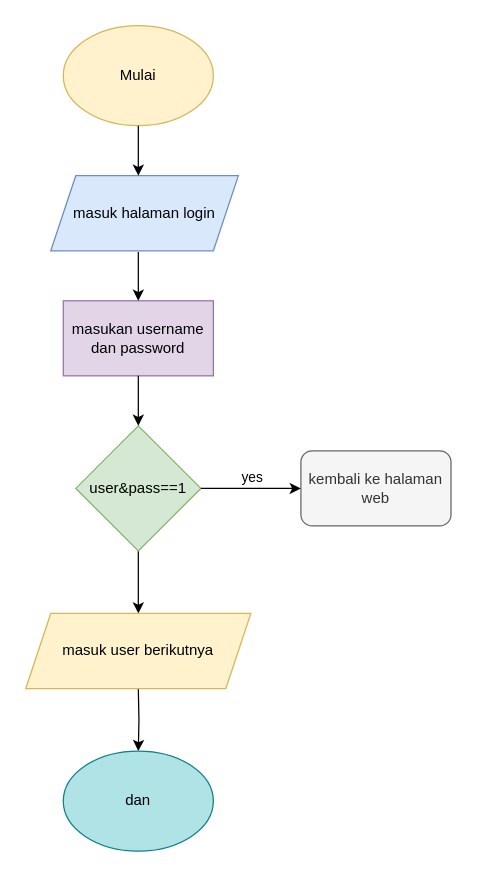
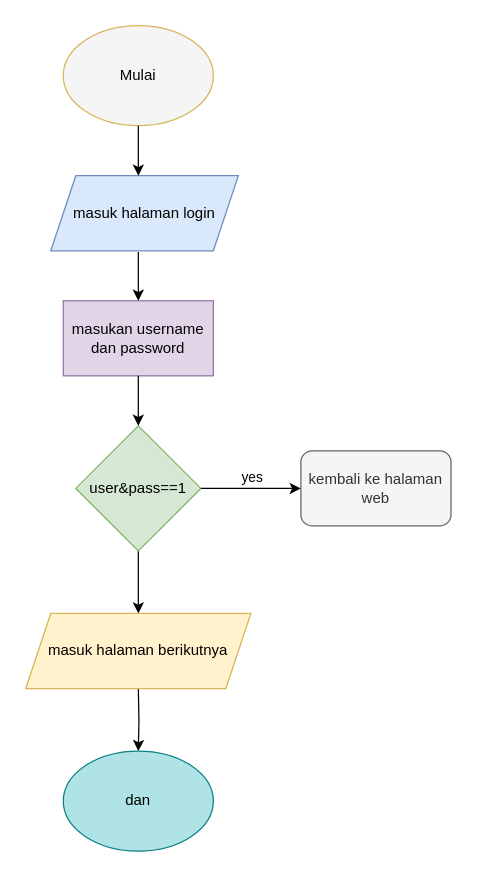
(138, 76) -> (138, 76)
(138, 651) -> (138, 651)
